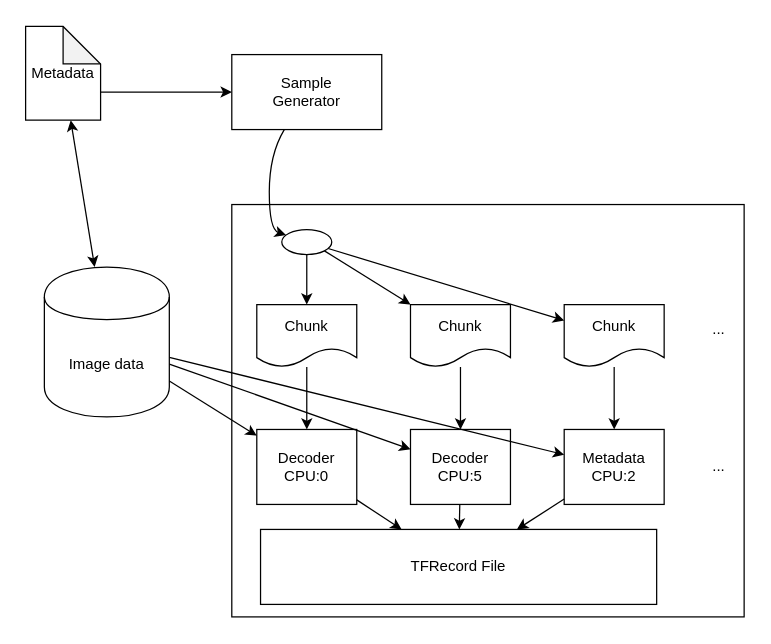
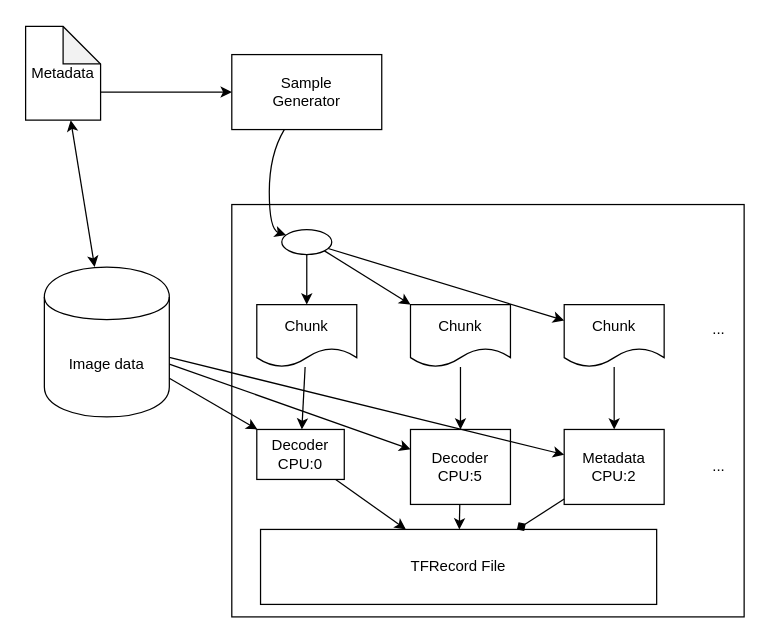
(307, 467) -> (301, 454)
(525, 525) -> (526, 524)
